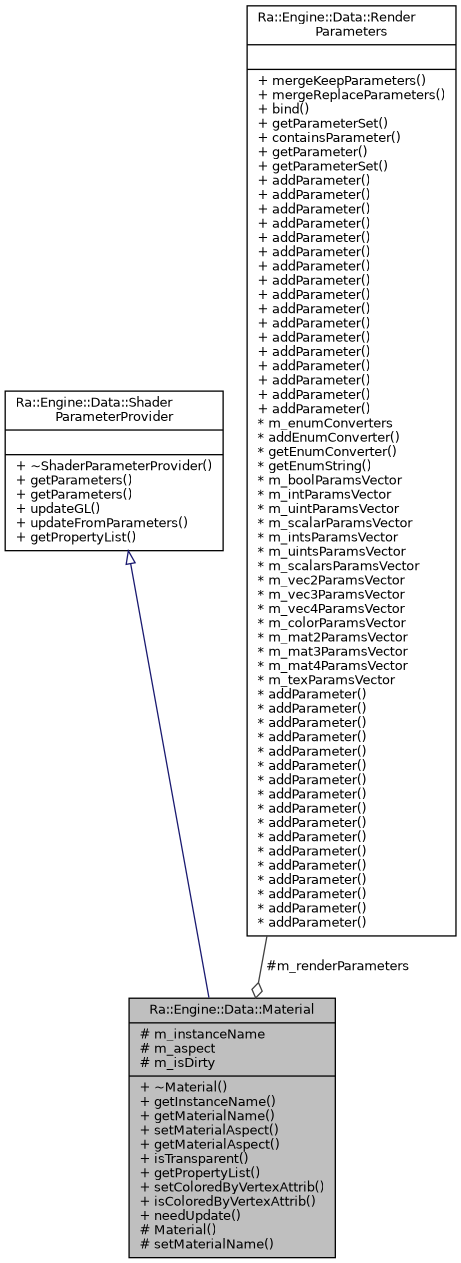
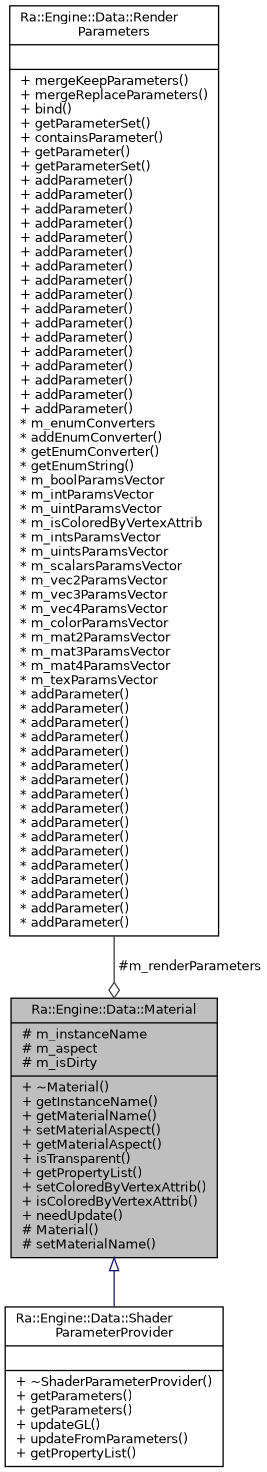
(335, 523) -> (112, 523)
(170, 781) -> (114, 1289)
